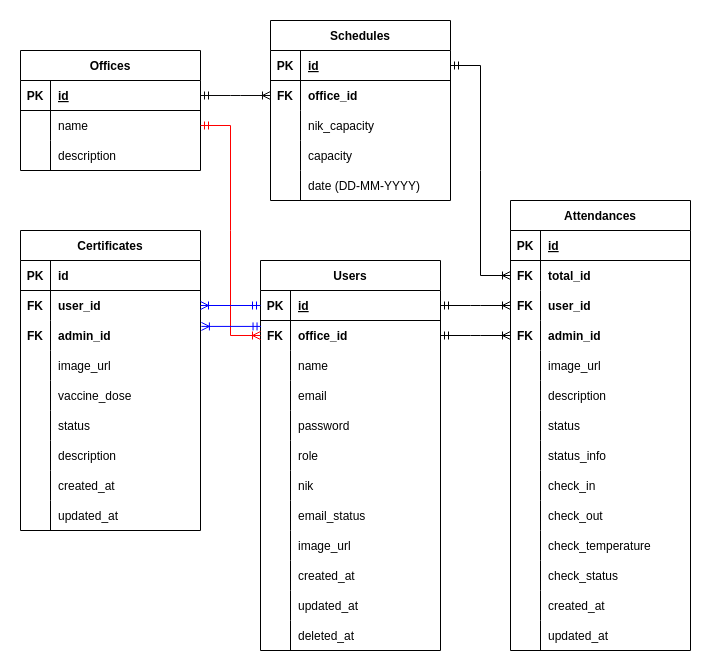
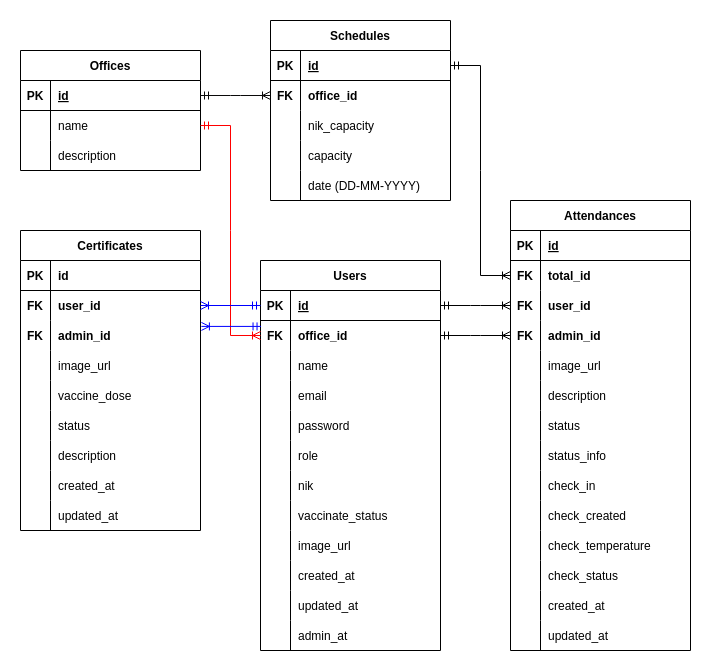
(335, 516) -> (350, 516)
(578, 516) -> (592, 516)
(330, 636) -> (323, 636)
